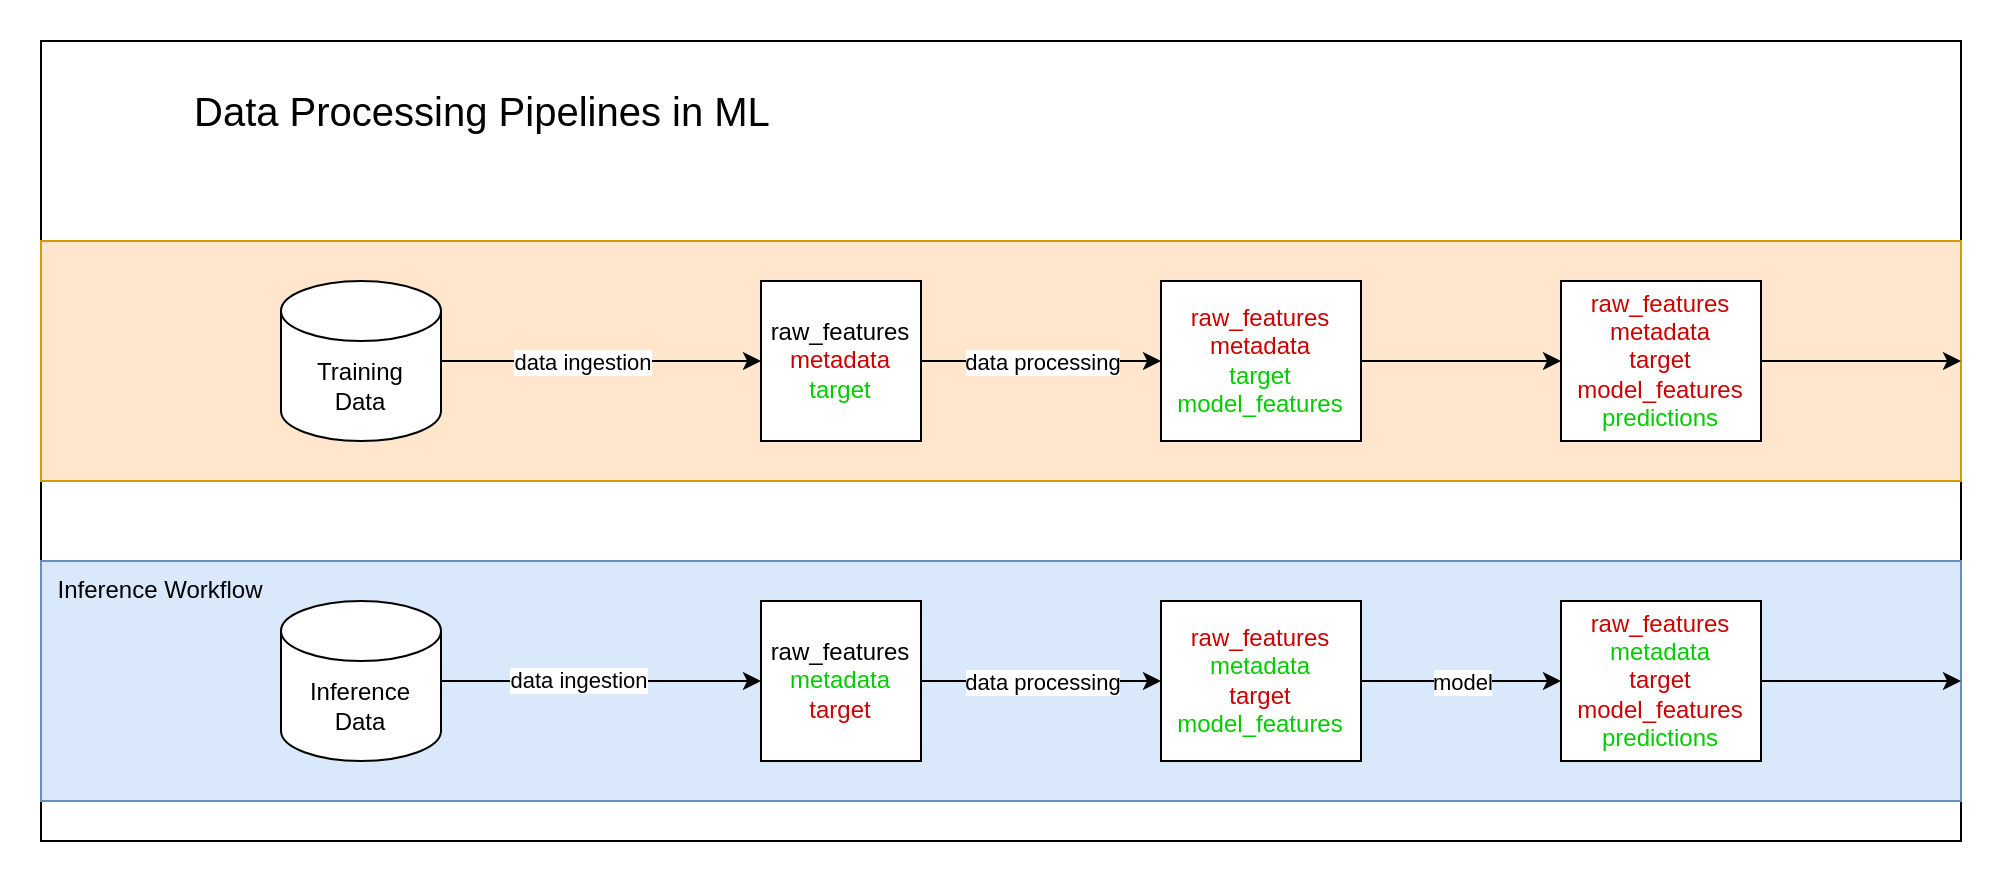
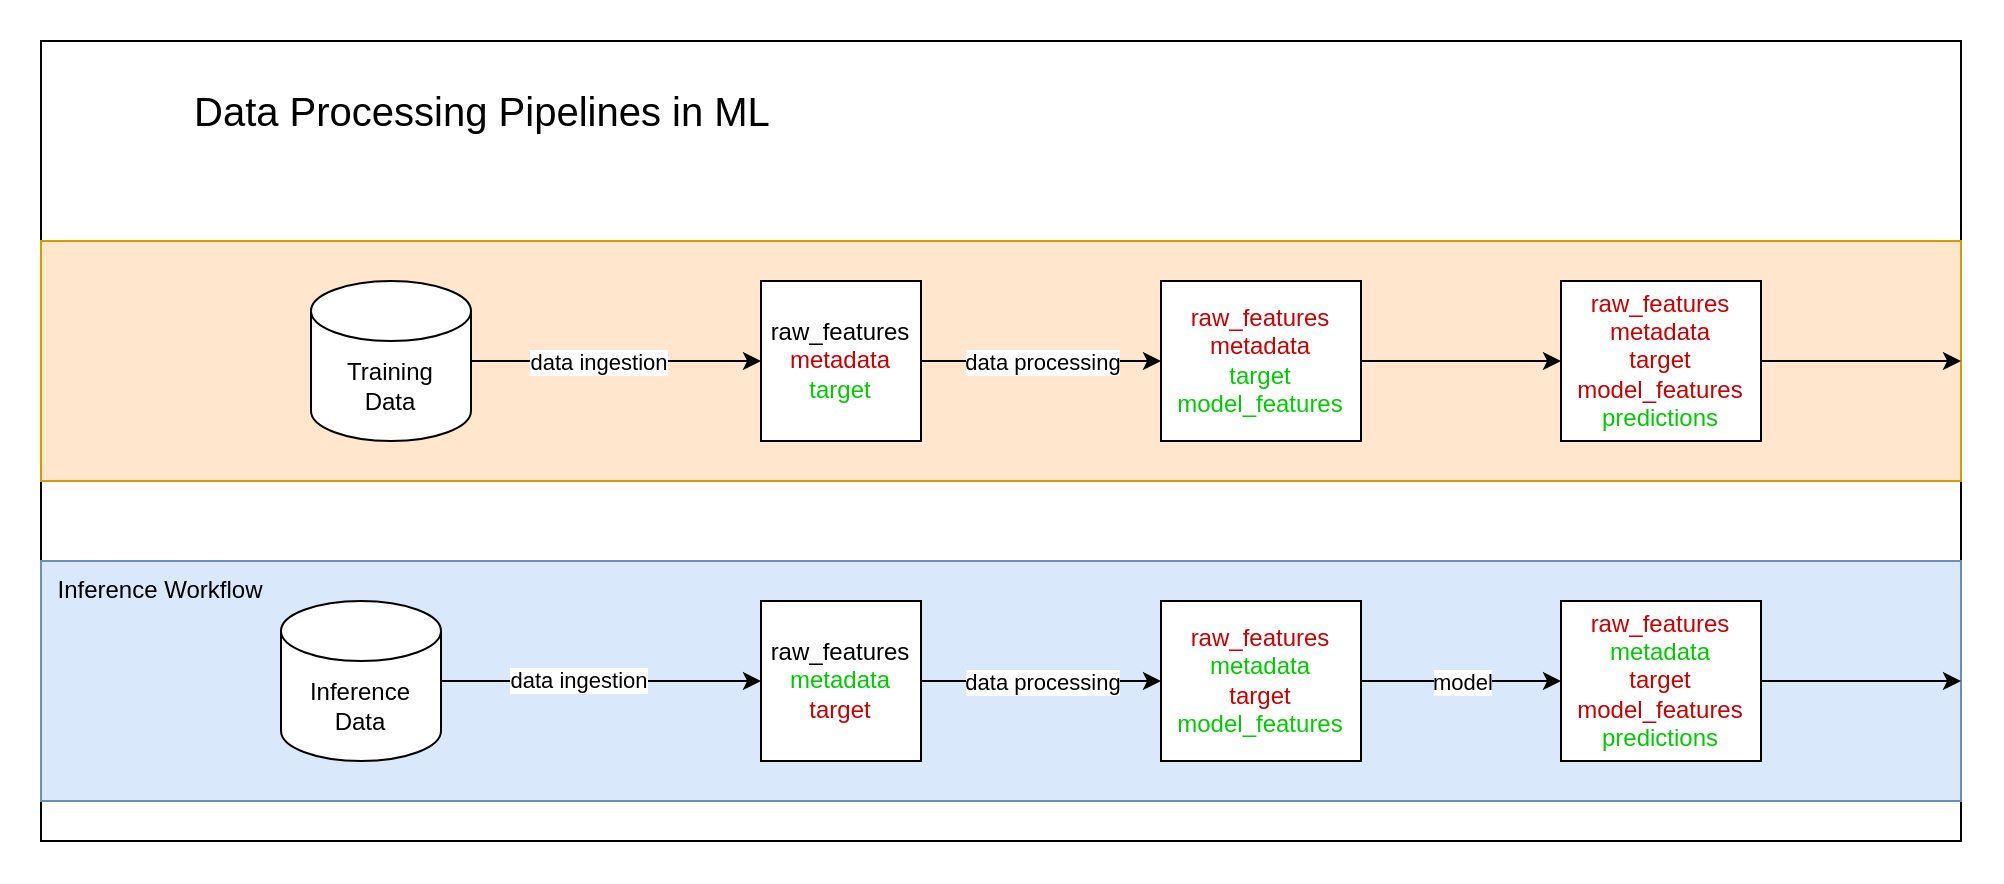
(361, 361) -> (391, 361)
